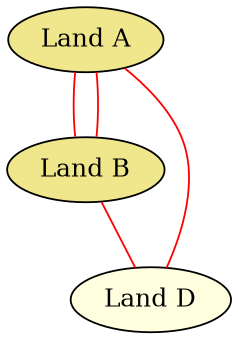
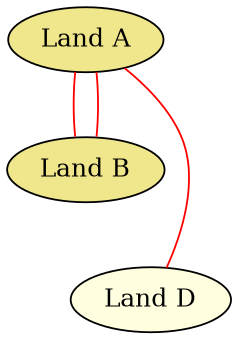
(118, 235) -> none
